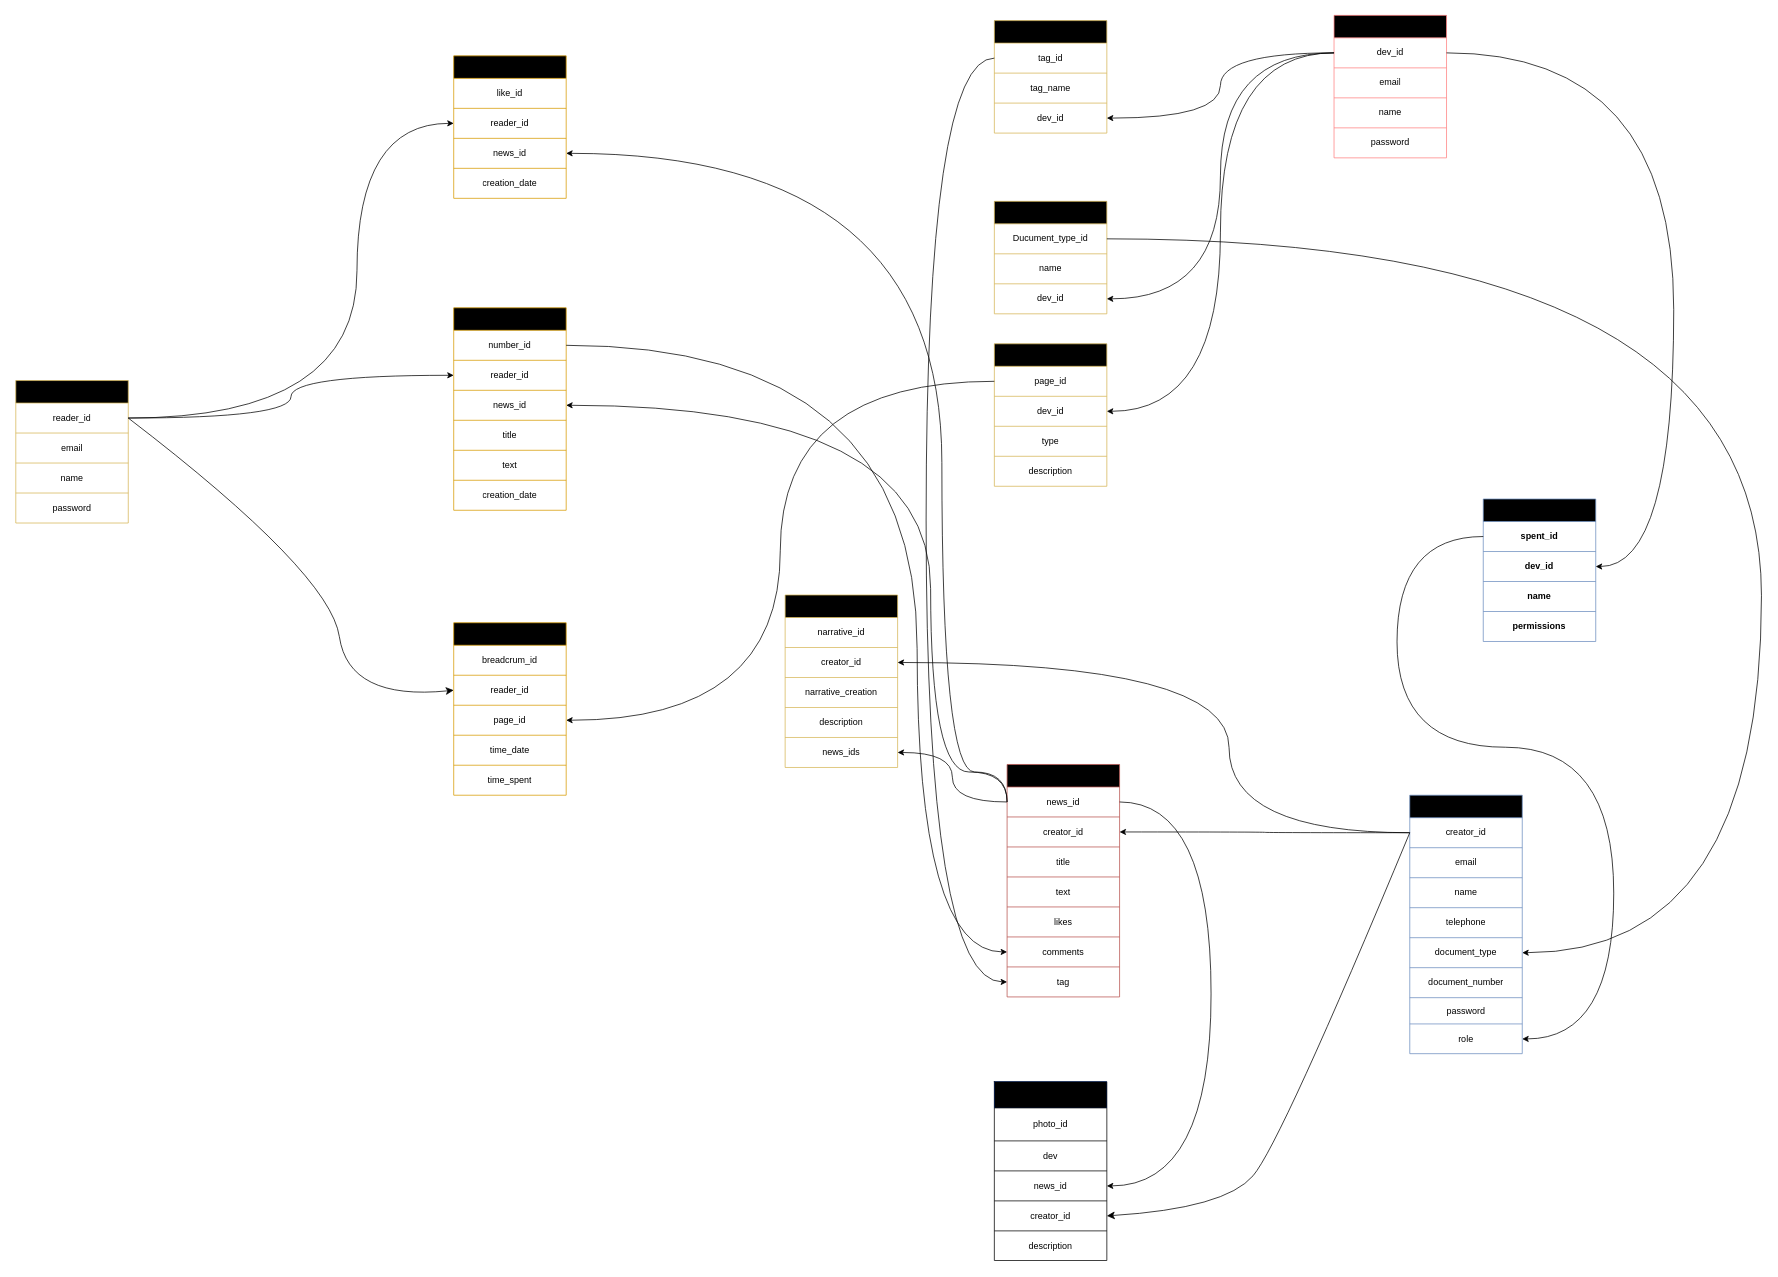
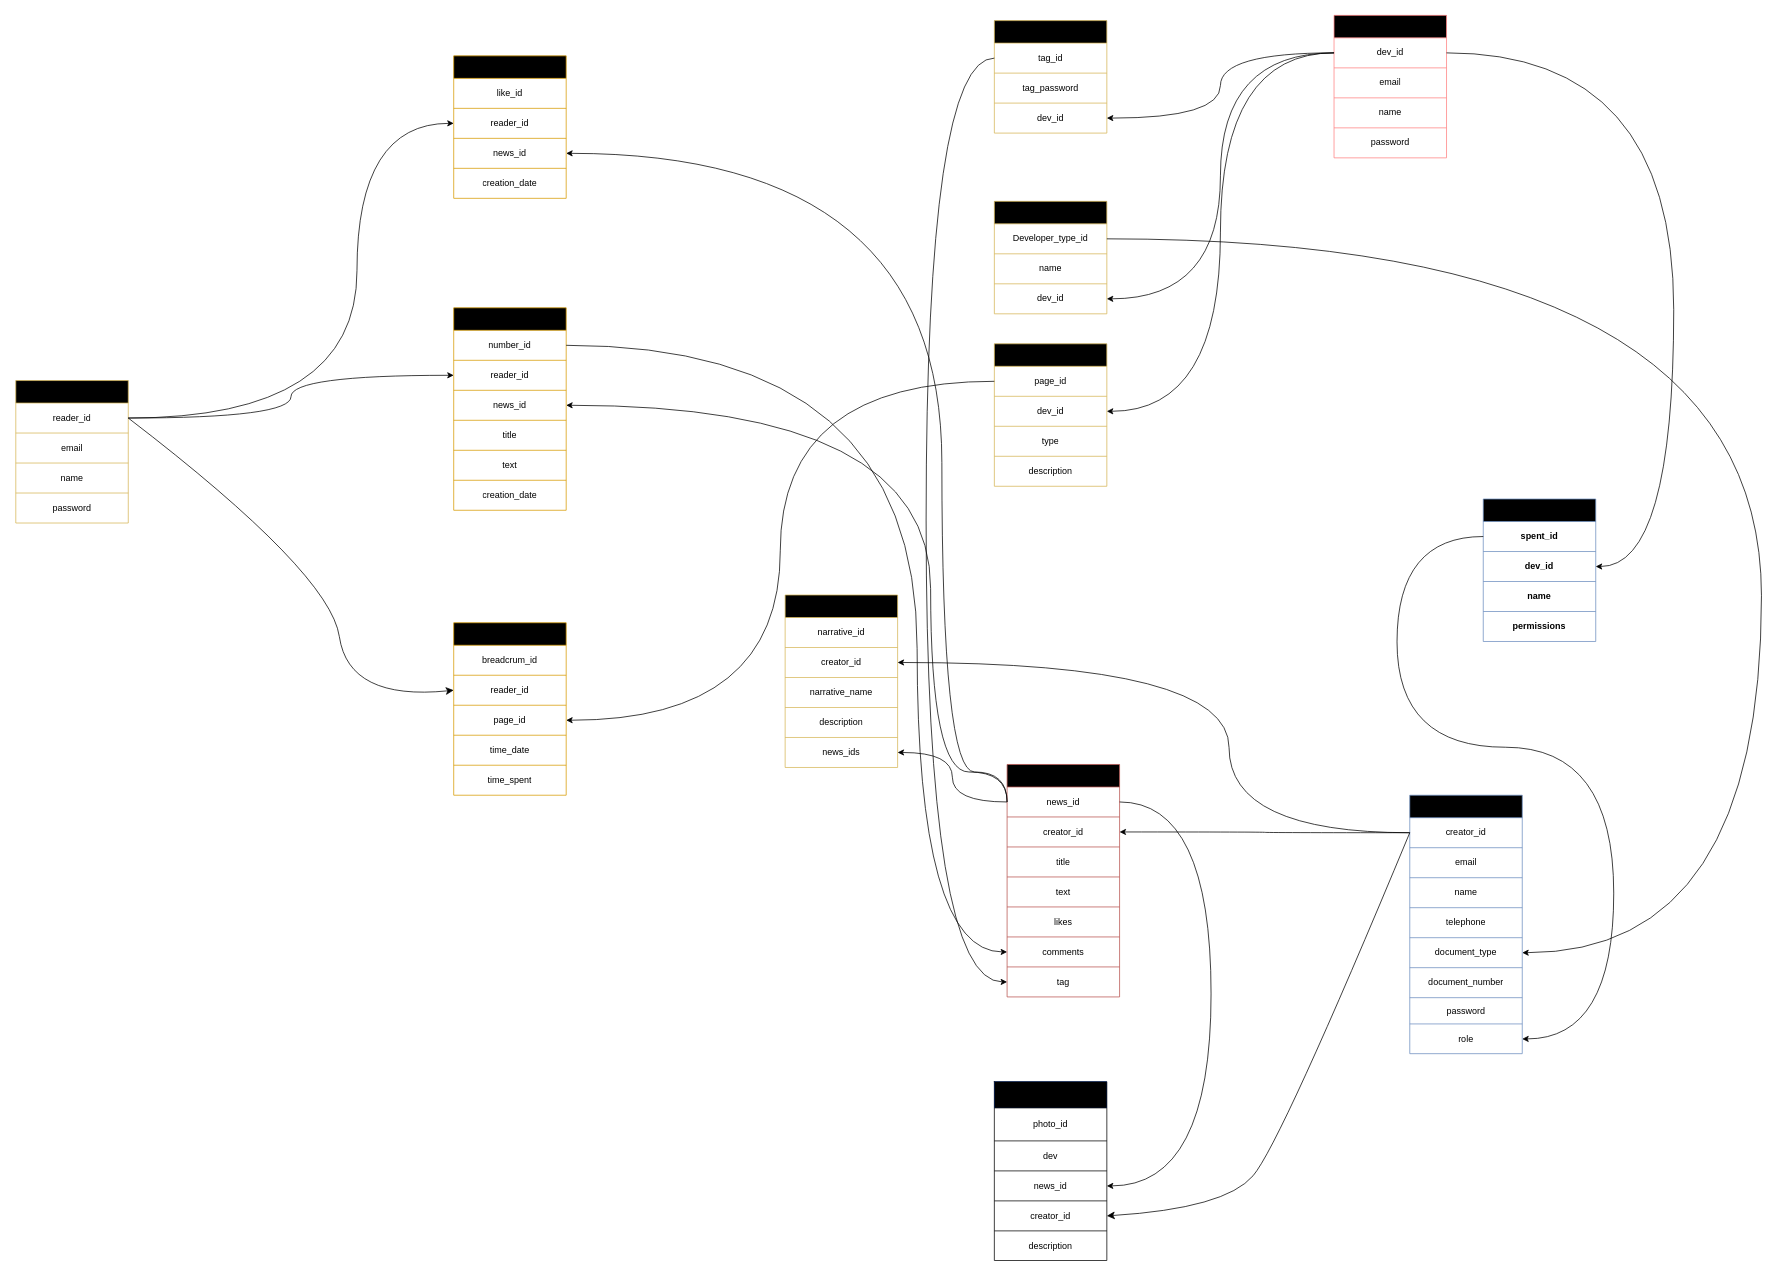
(1050, 88) -> (1050, 88)
(1050, 239) -> (1050, 239)
(841, 693) -> (841, 693)
